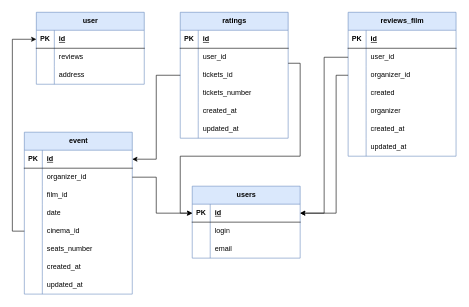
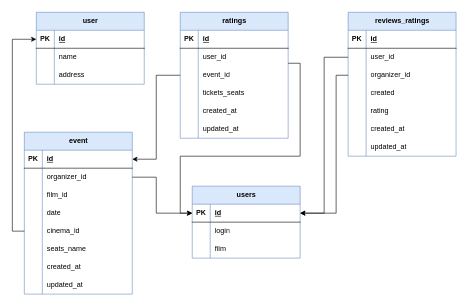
(403, 21) -> (403, 21)
(72, 57) -> (67, 57)
(221, 75) -> (218, 75)
(230, 93) -> (228, 93)
(388, 111) -> (382, 111)
(71, 249) -> (67, 249)
(223, 249) -> (221, 249)
